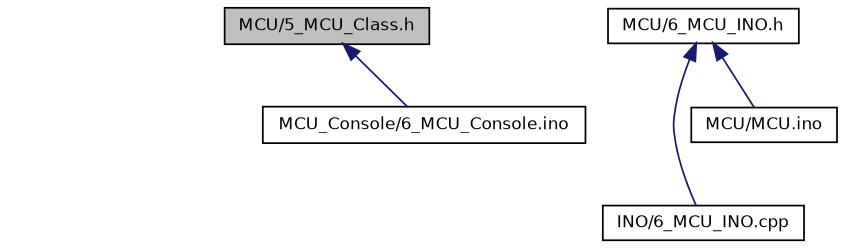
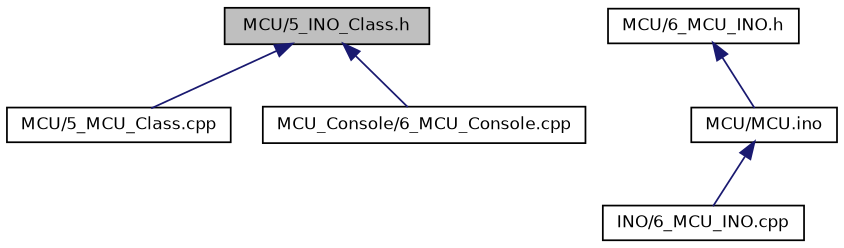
(327, 26) -> (327, 26)
none -> (119, 125)
(424, 125) -> (424, 125)
(674, 133) -> (729, 181)
